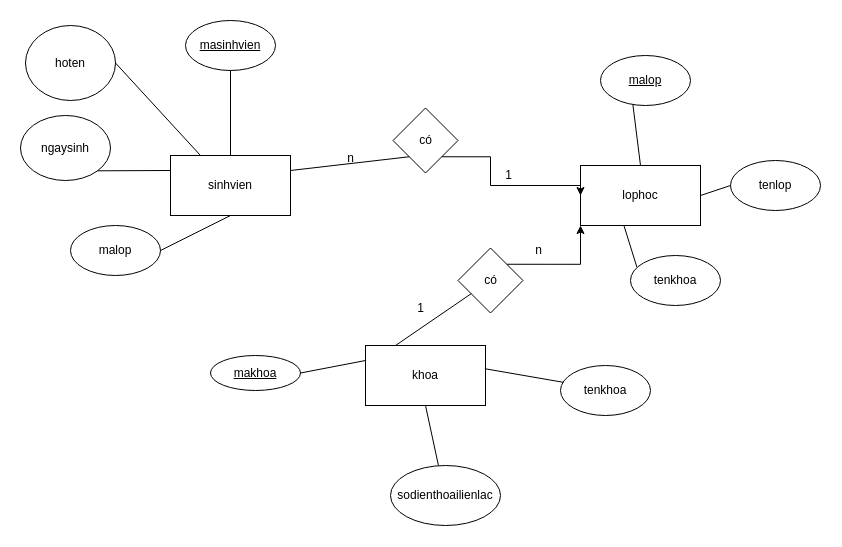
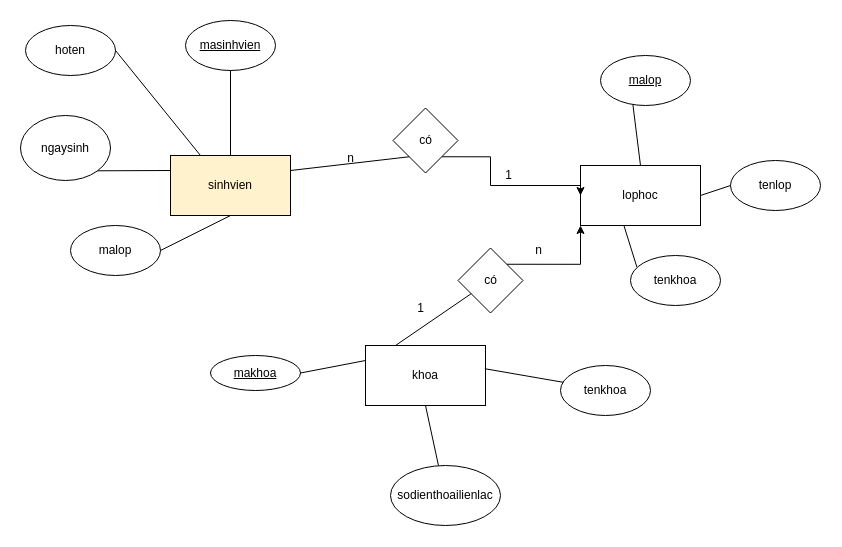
(71, 63) -> (71, 51)
(231, 186) -> (231, 186)
